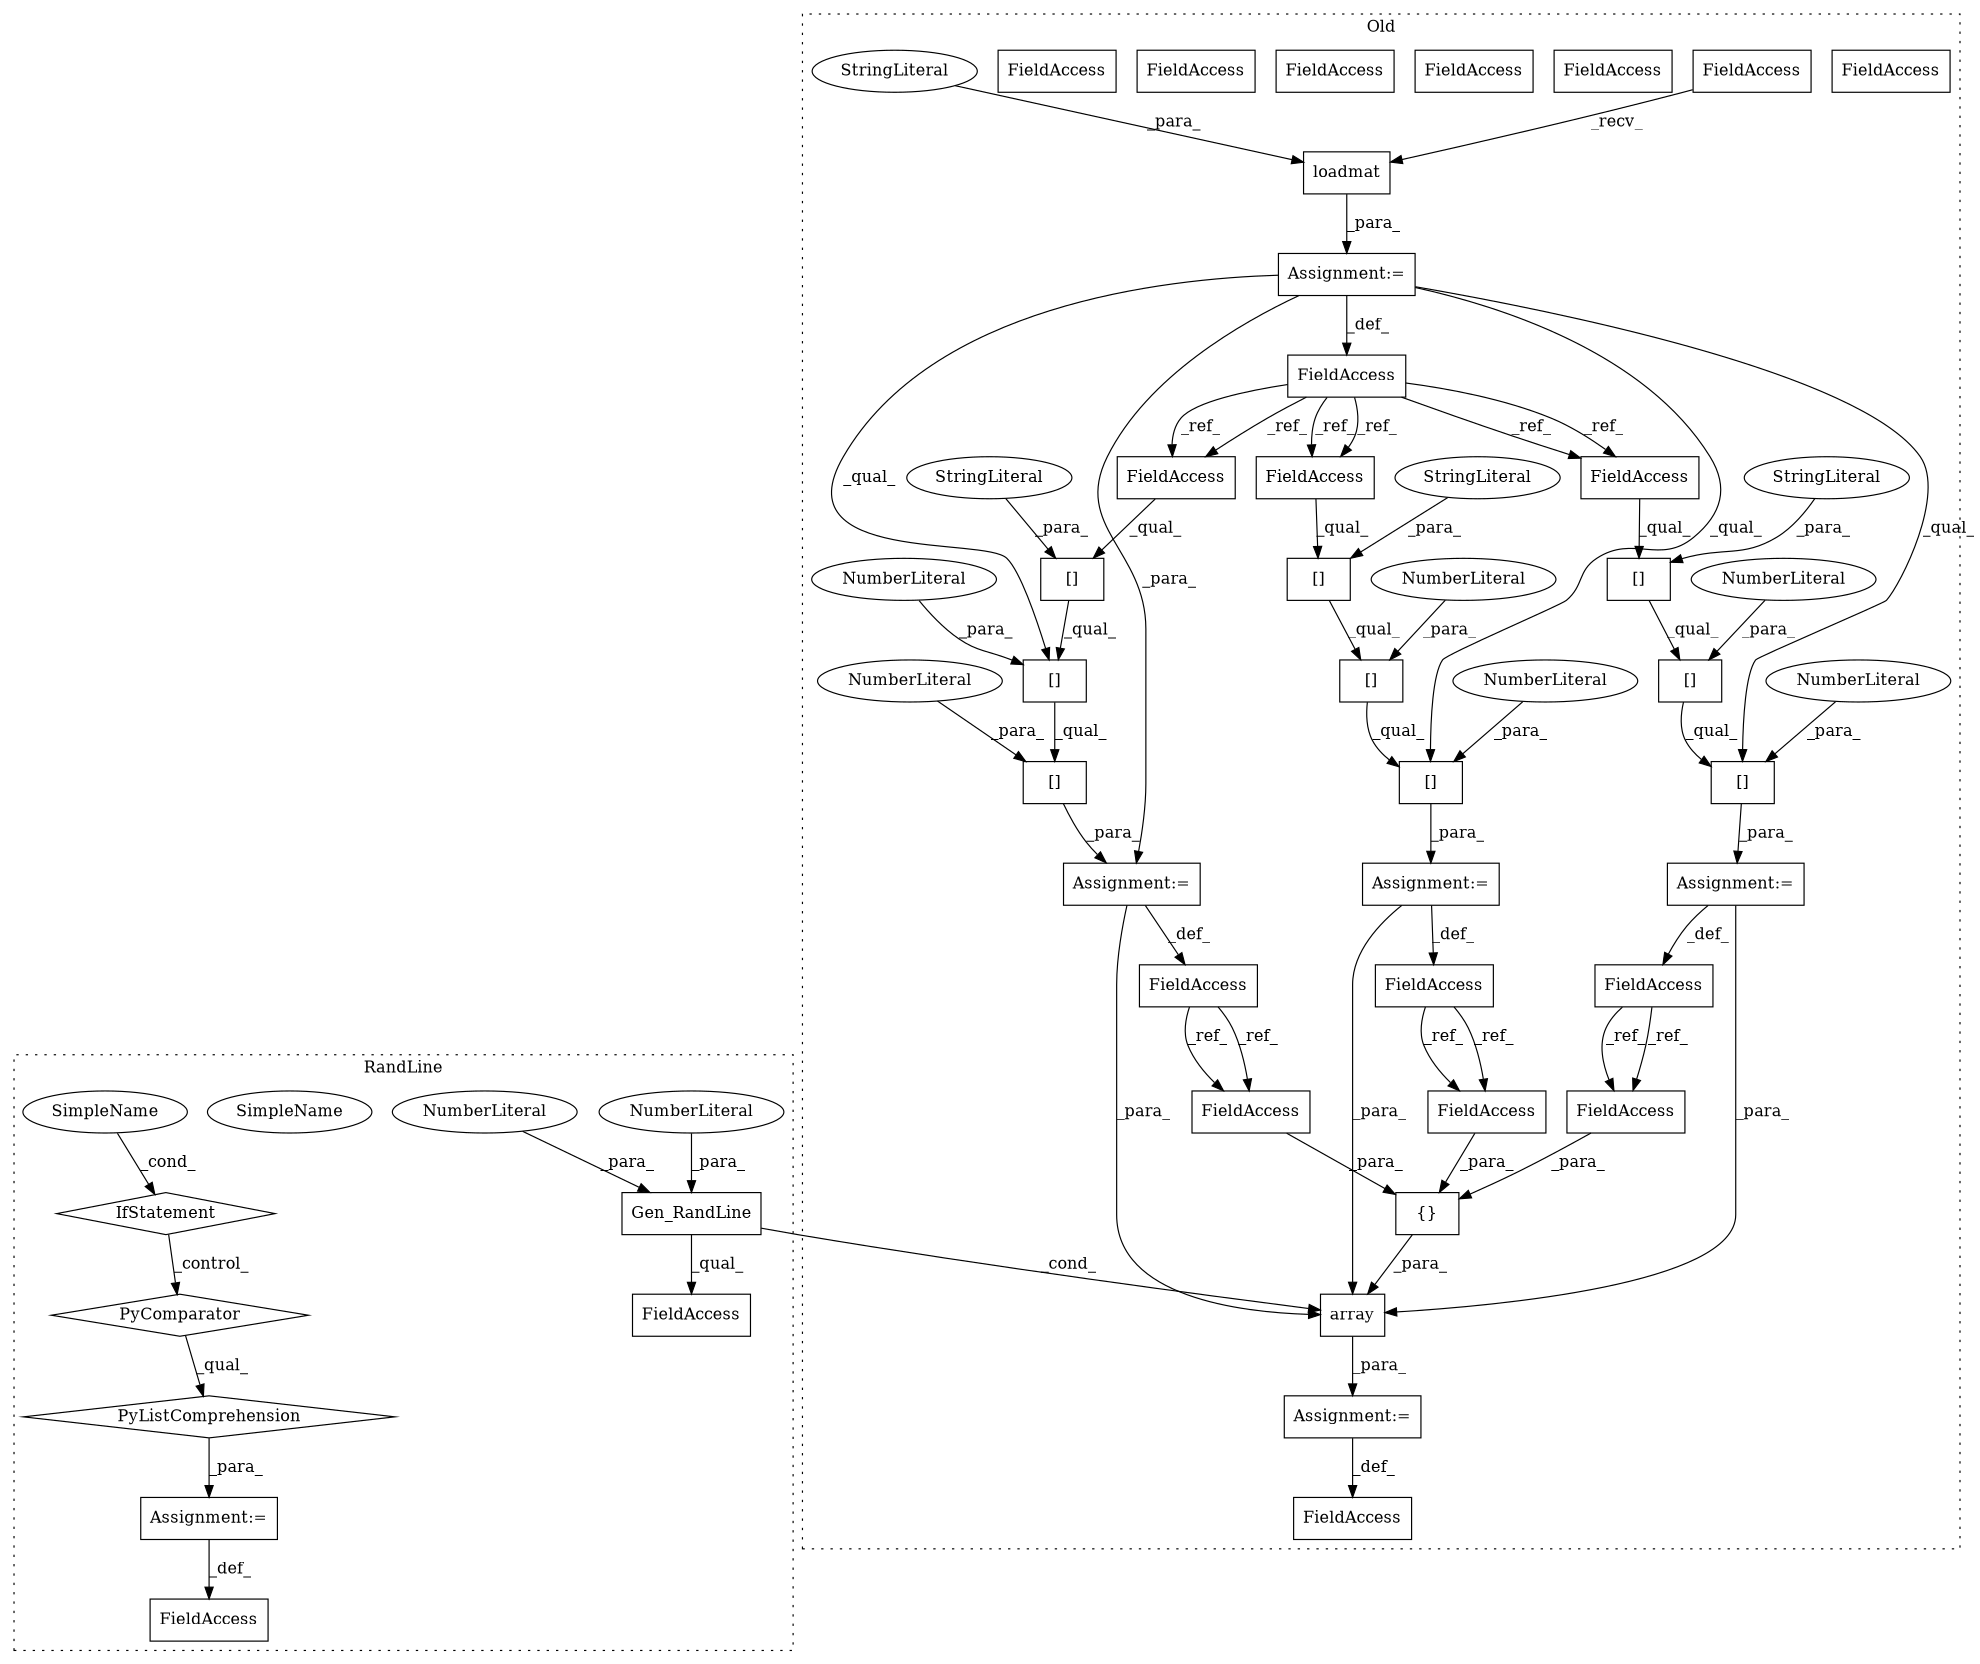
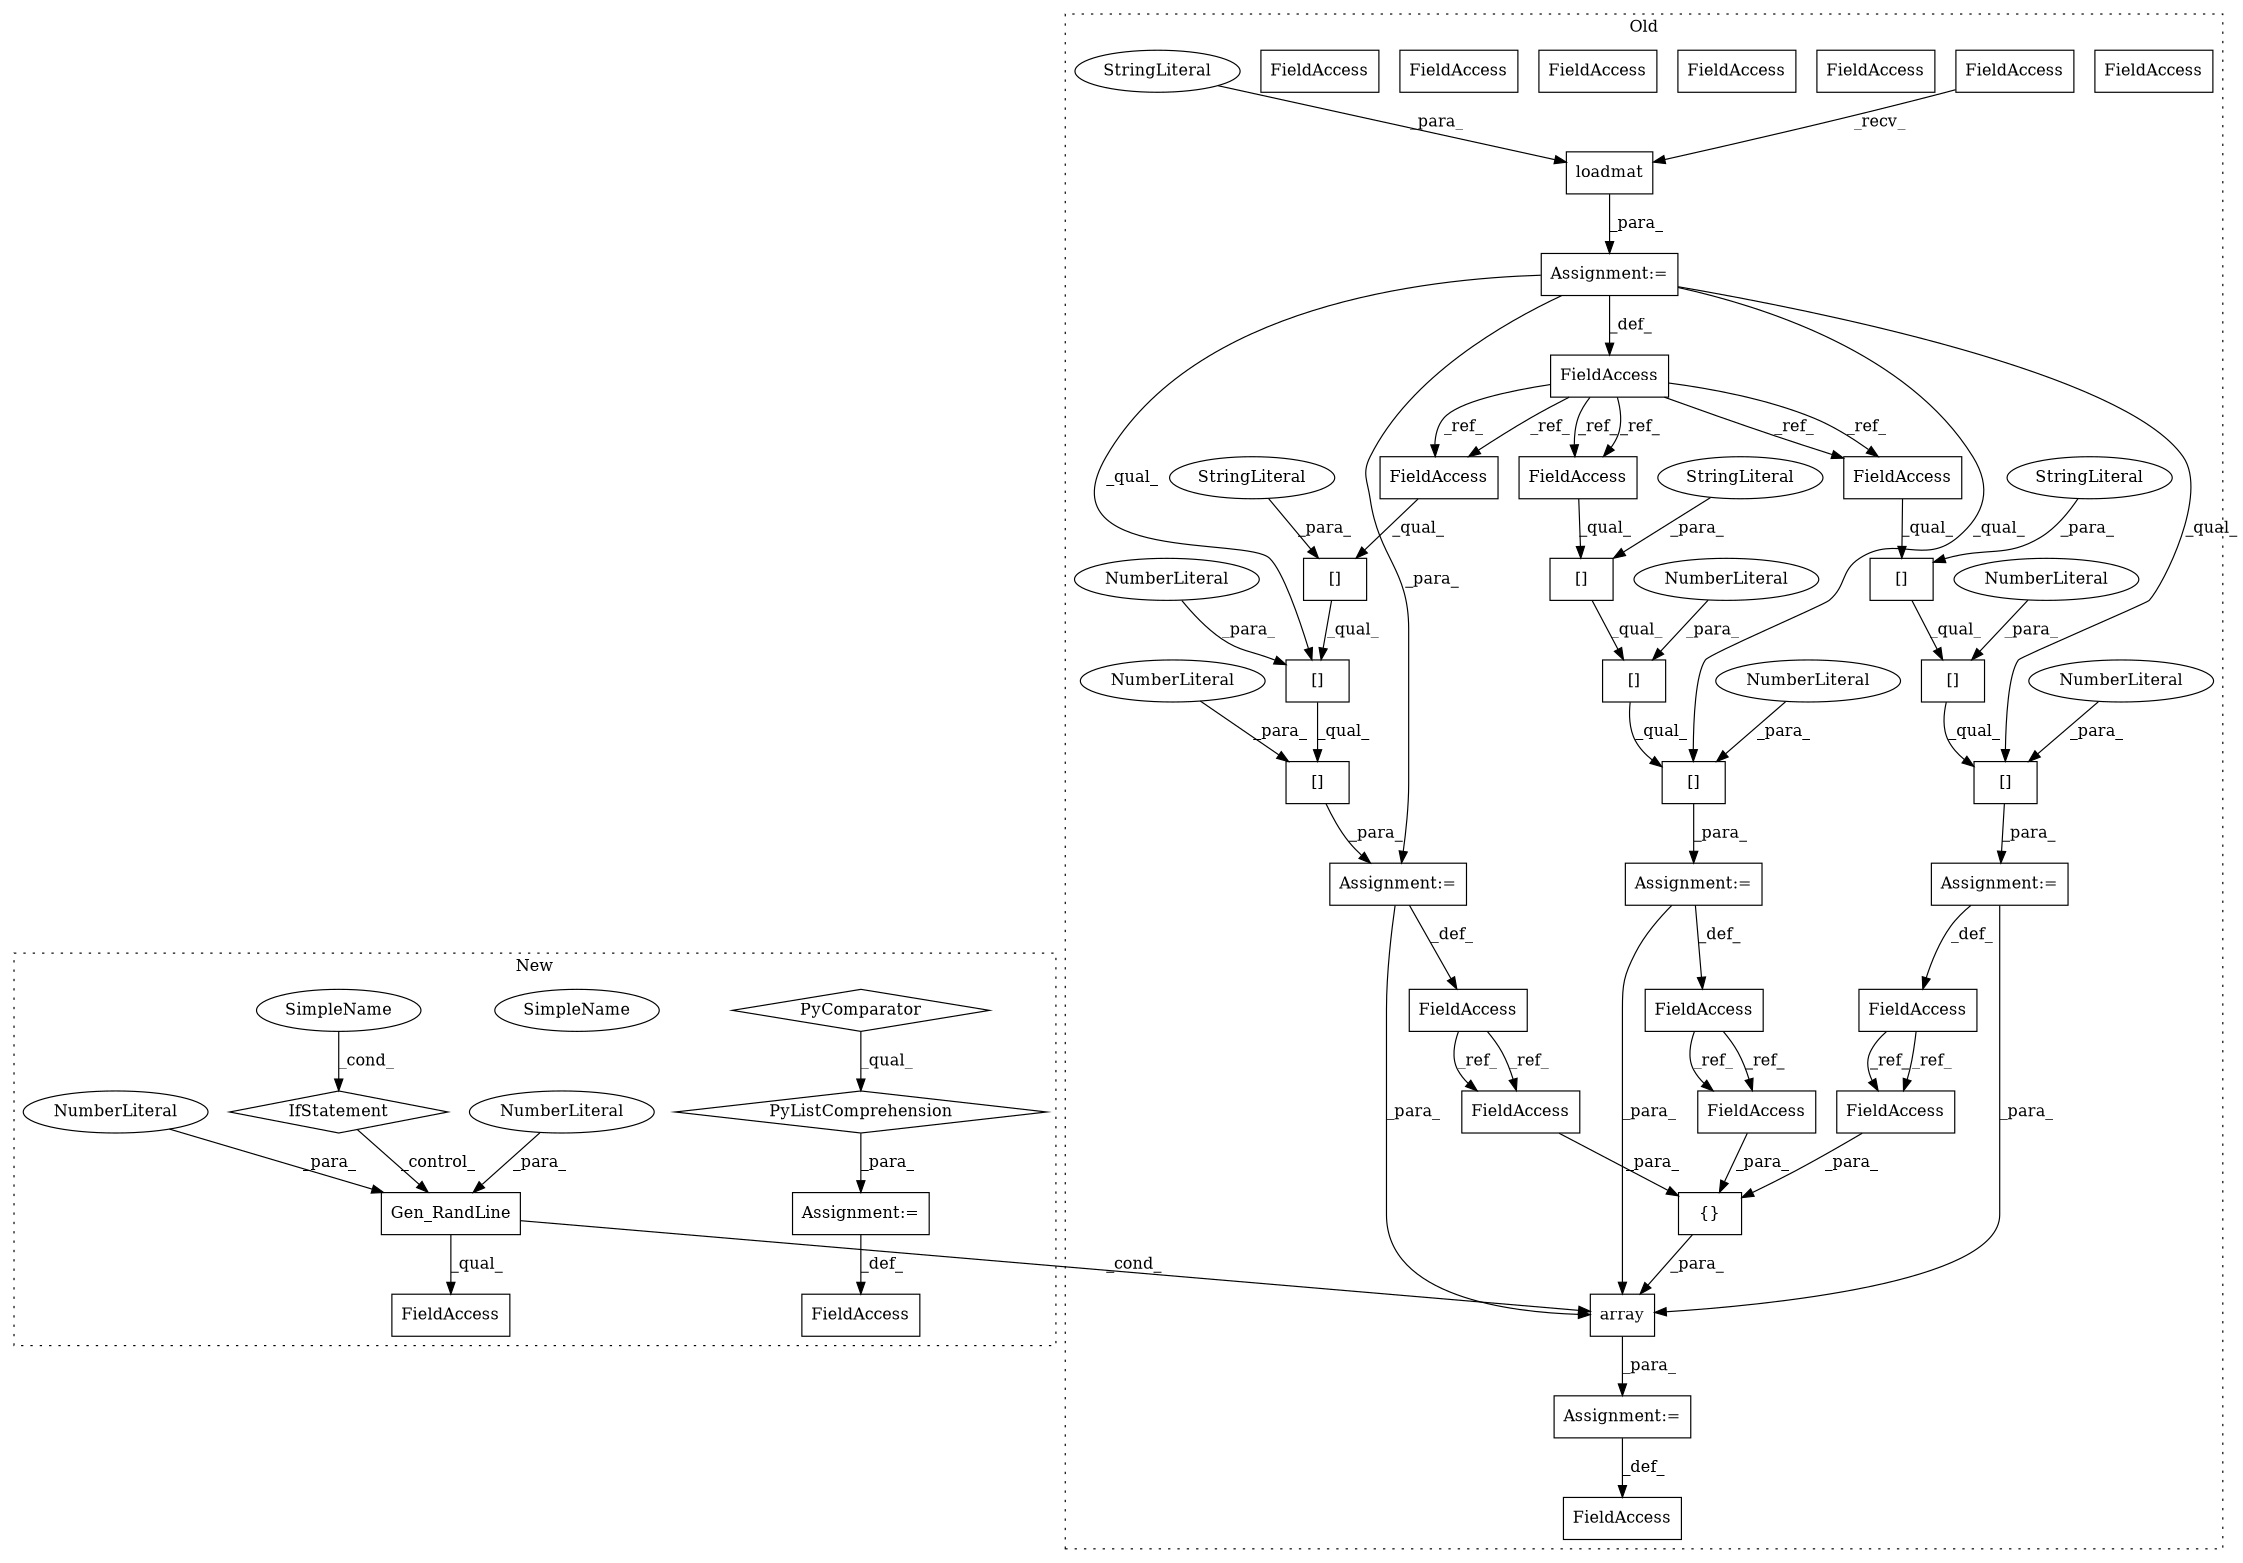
(404, 1068) -> (535, 967)
(172, 1258) -> (388, 1157)
